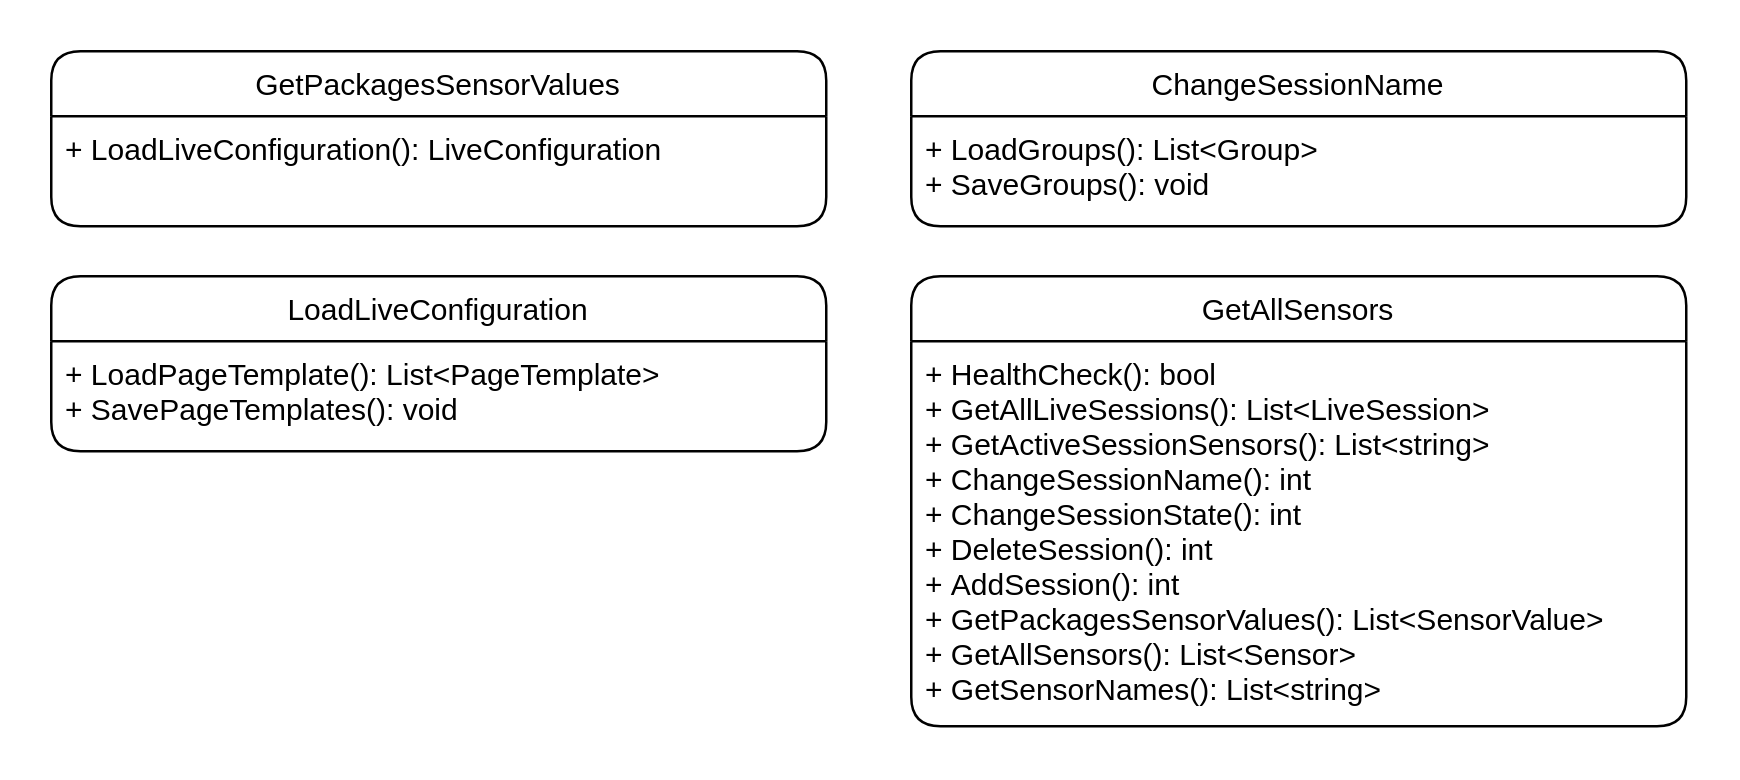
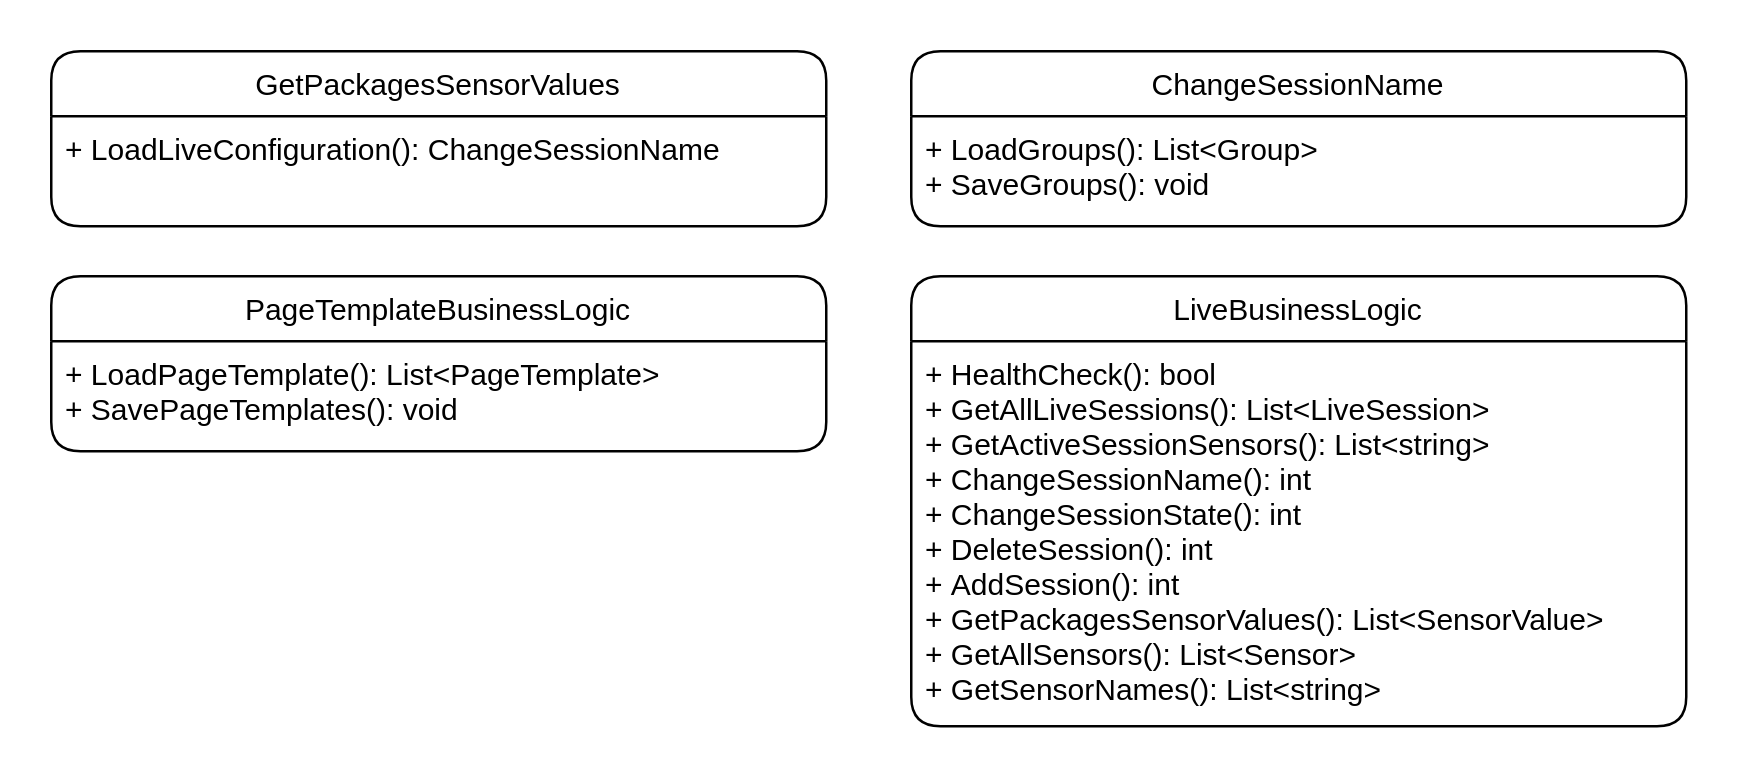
(407, 150) -> (415, 150)
(438, 310) -> (438, 310)
(1298, 310) -> (1298, 310)
